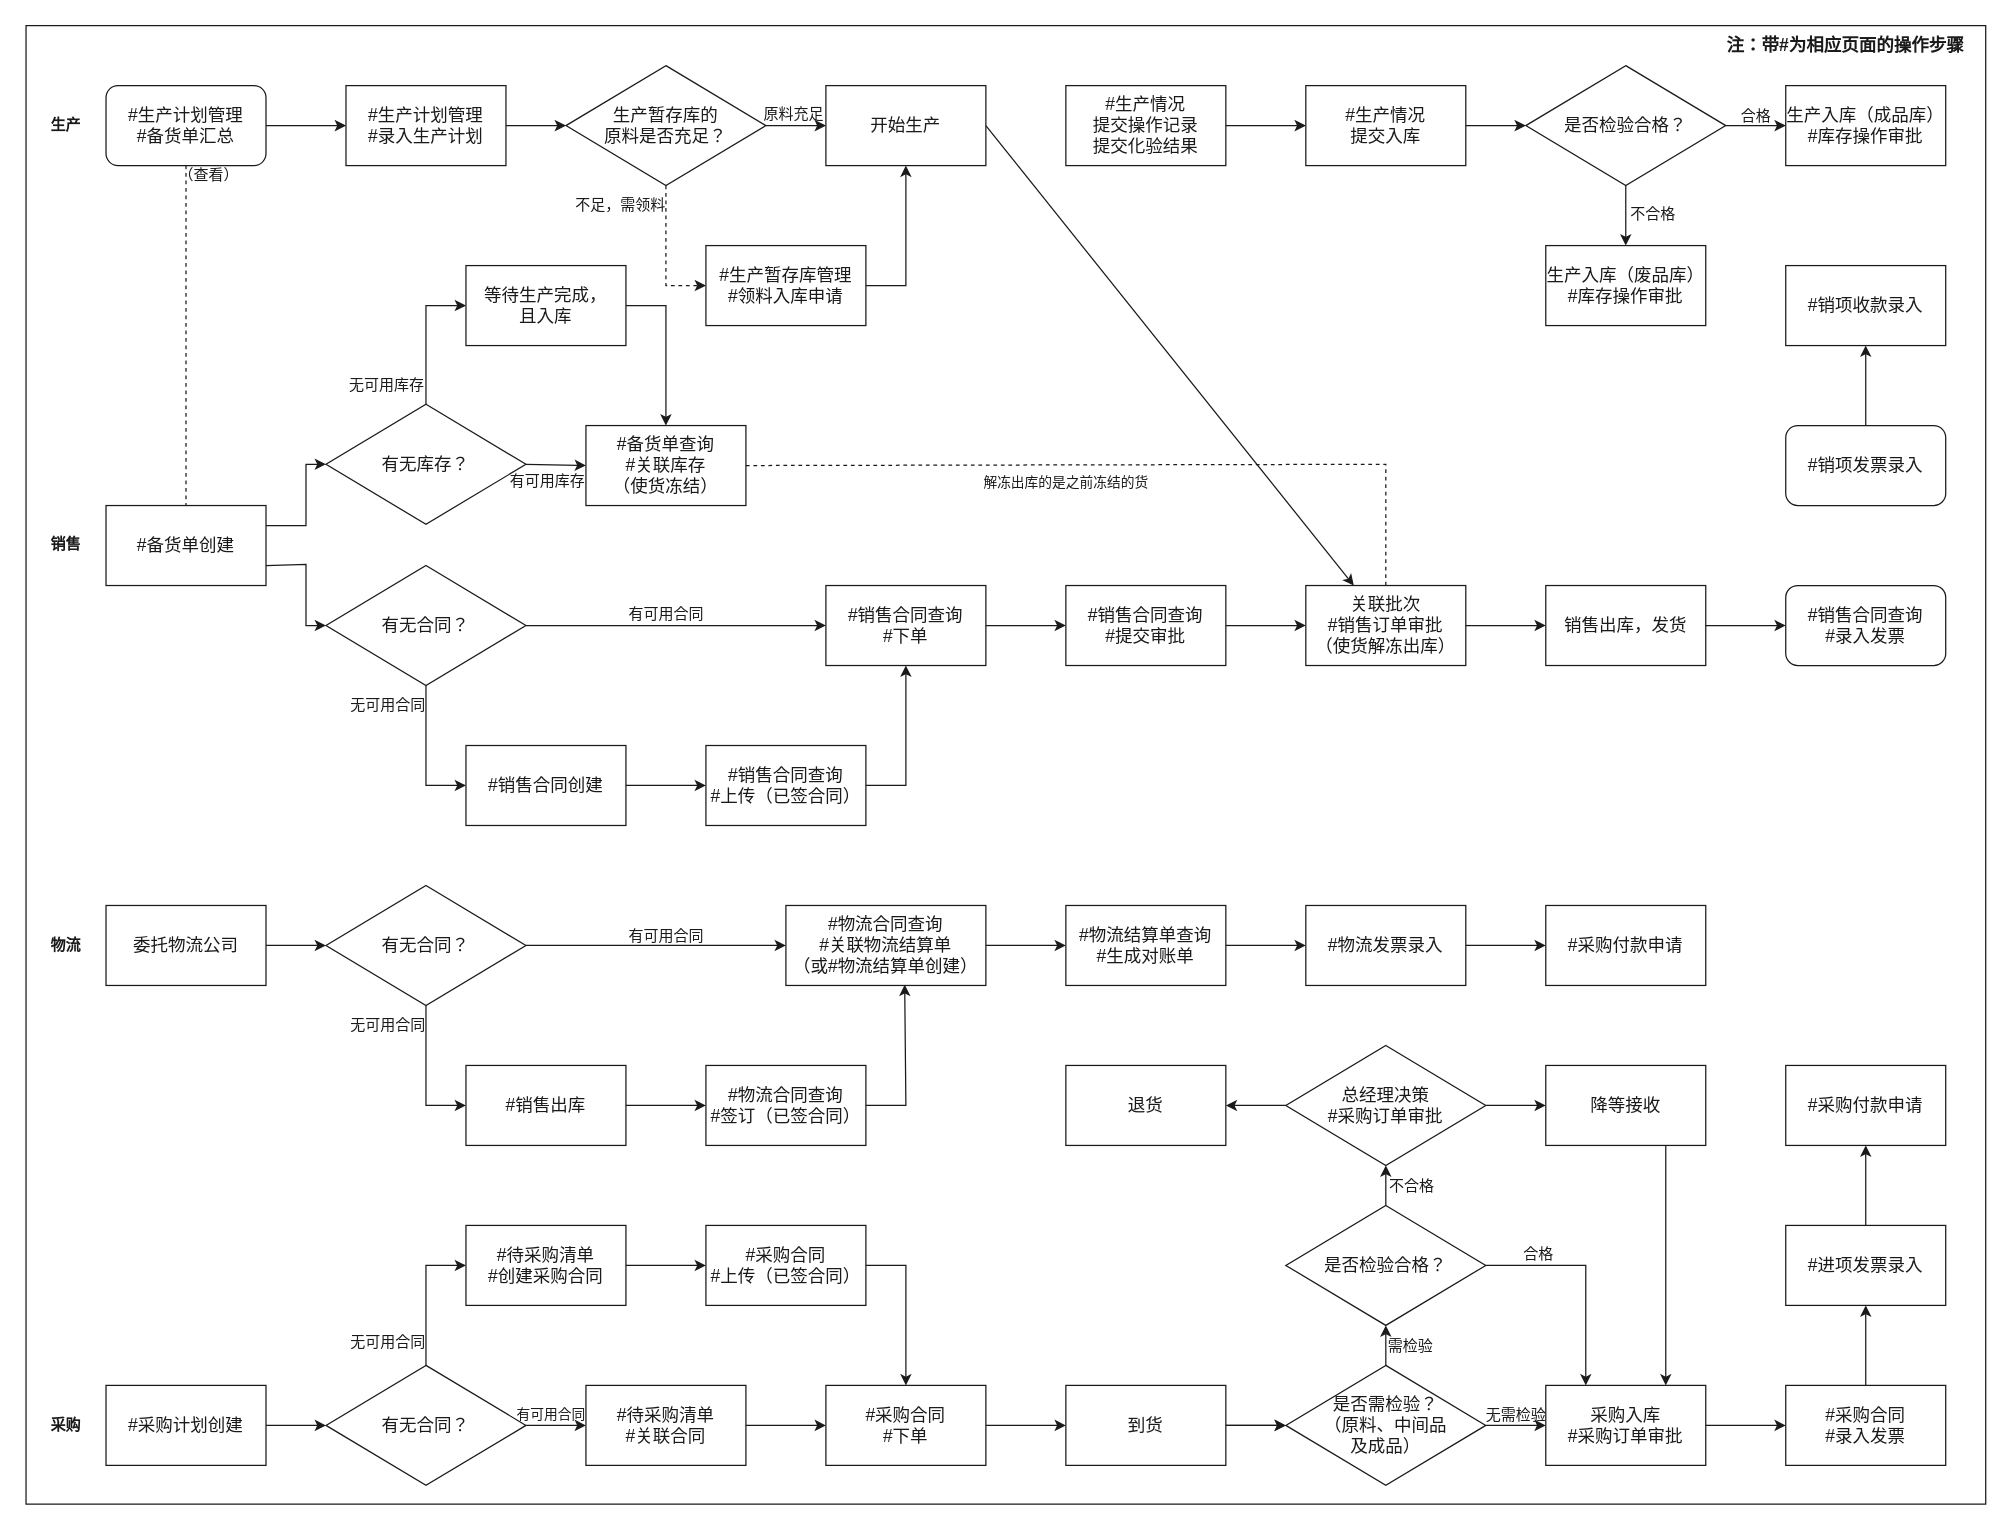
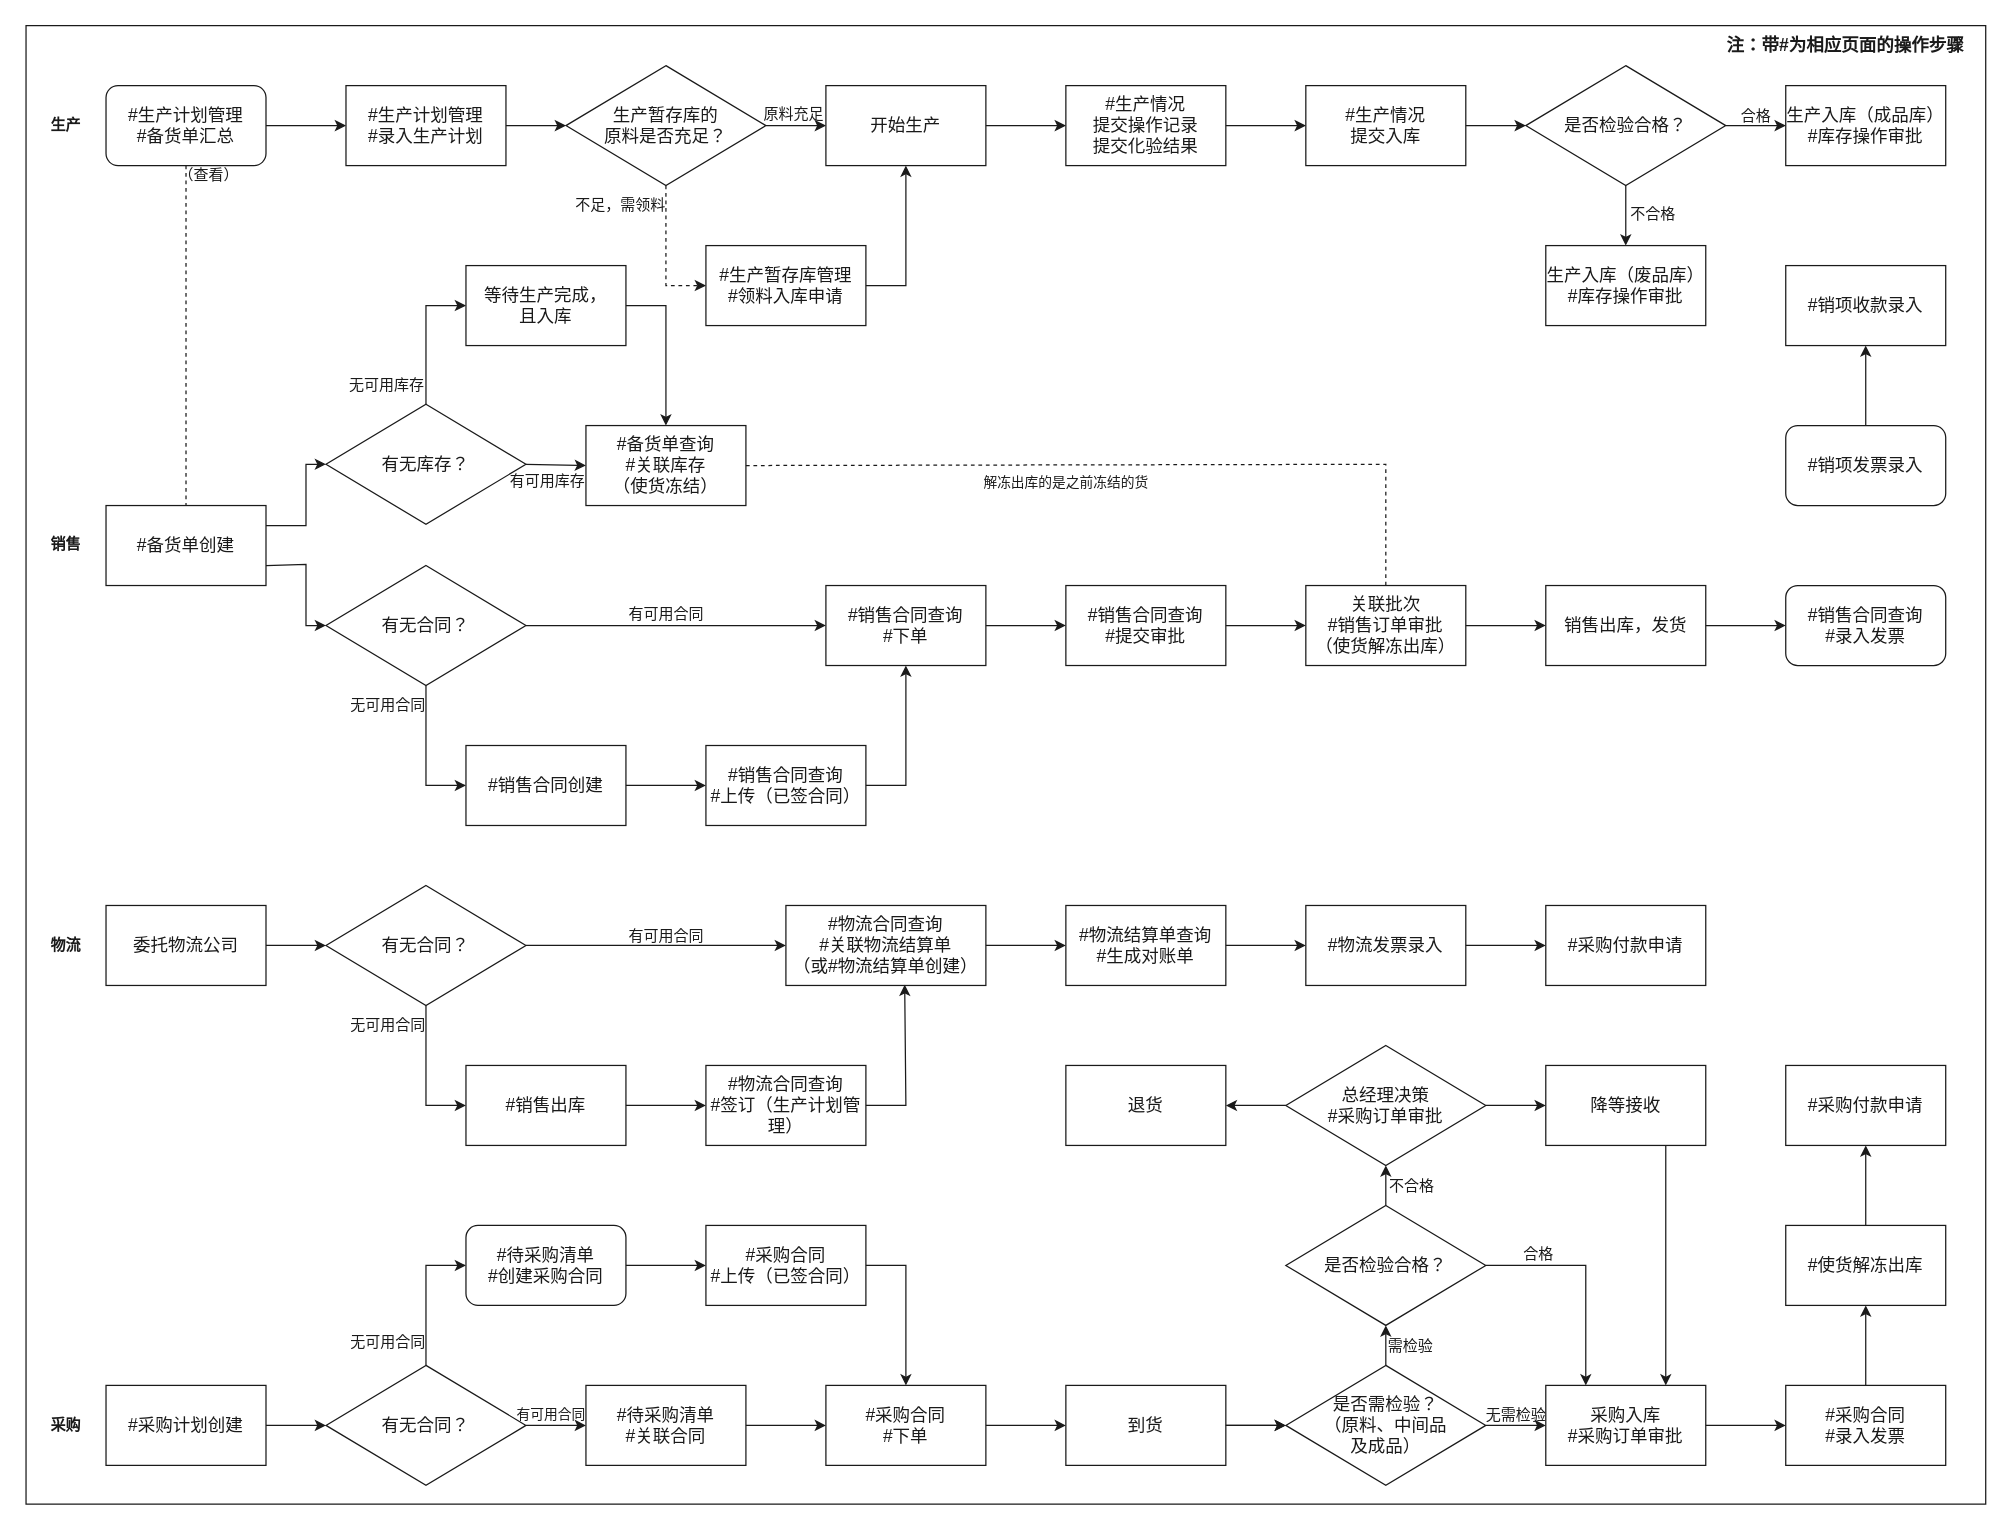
(1167, 352) -> (1022, 126)
(786, 1106) -> (786, 1106)
(546, 1266) -> (546, 1266)
(1866, 1266) -> (1866, 1266)
